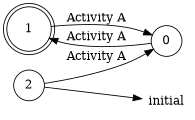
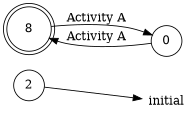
(29, 29) -> (29, 29)
(96, 73) -> none
